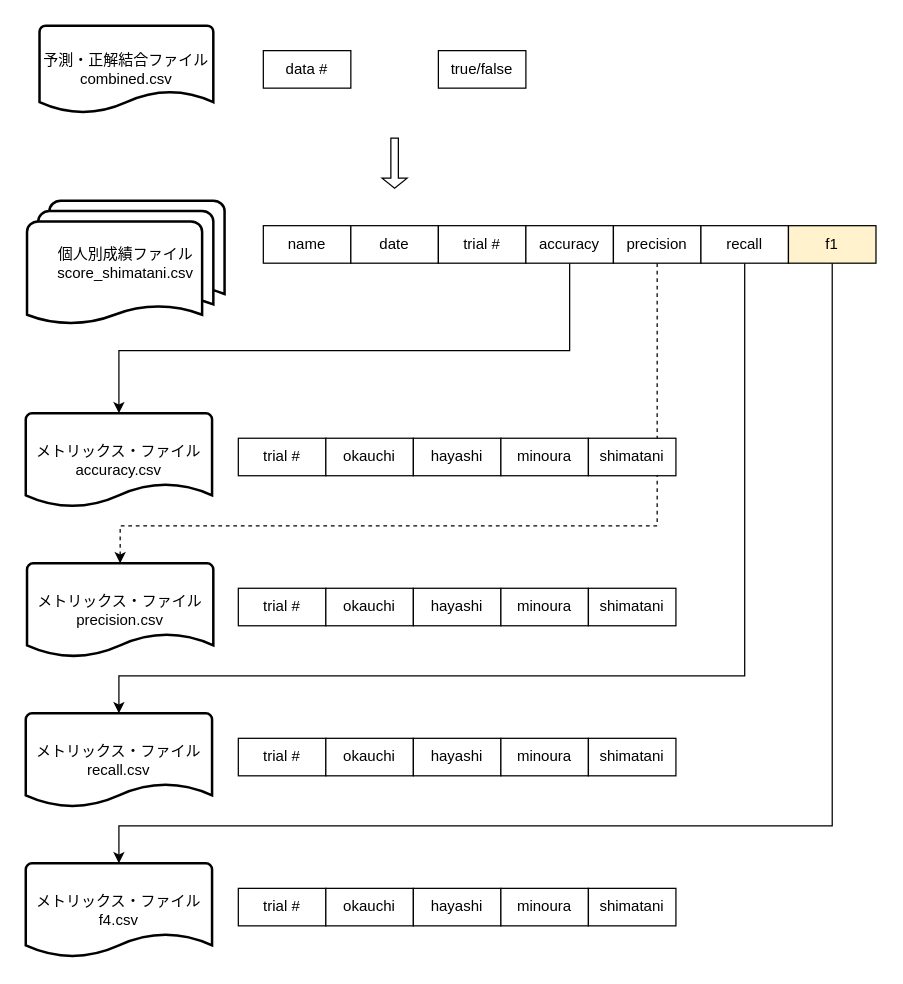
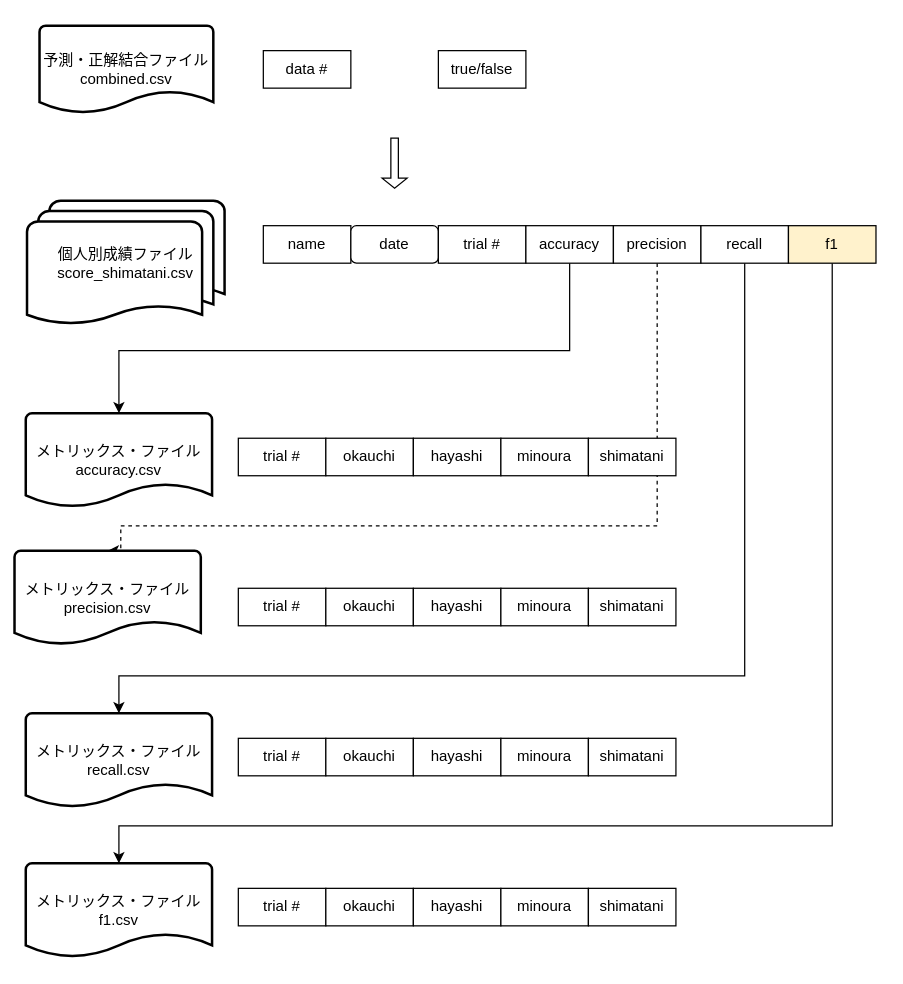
(394, 244) -> (394, 244)
(120, 610) -> (108, 598)
(119, 911) -> (119, 911)
